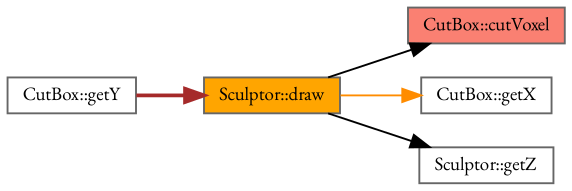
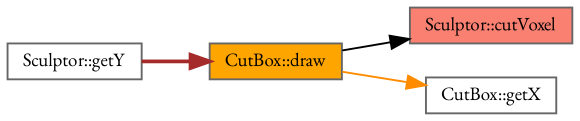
(486, 26) -> (491, 26)
(72, 95) -> (75, 61)
(272, 95) -> (276, 61)
(486, 165) -> none
